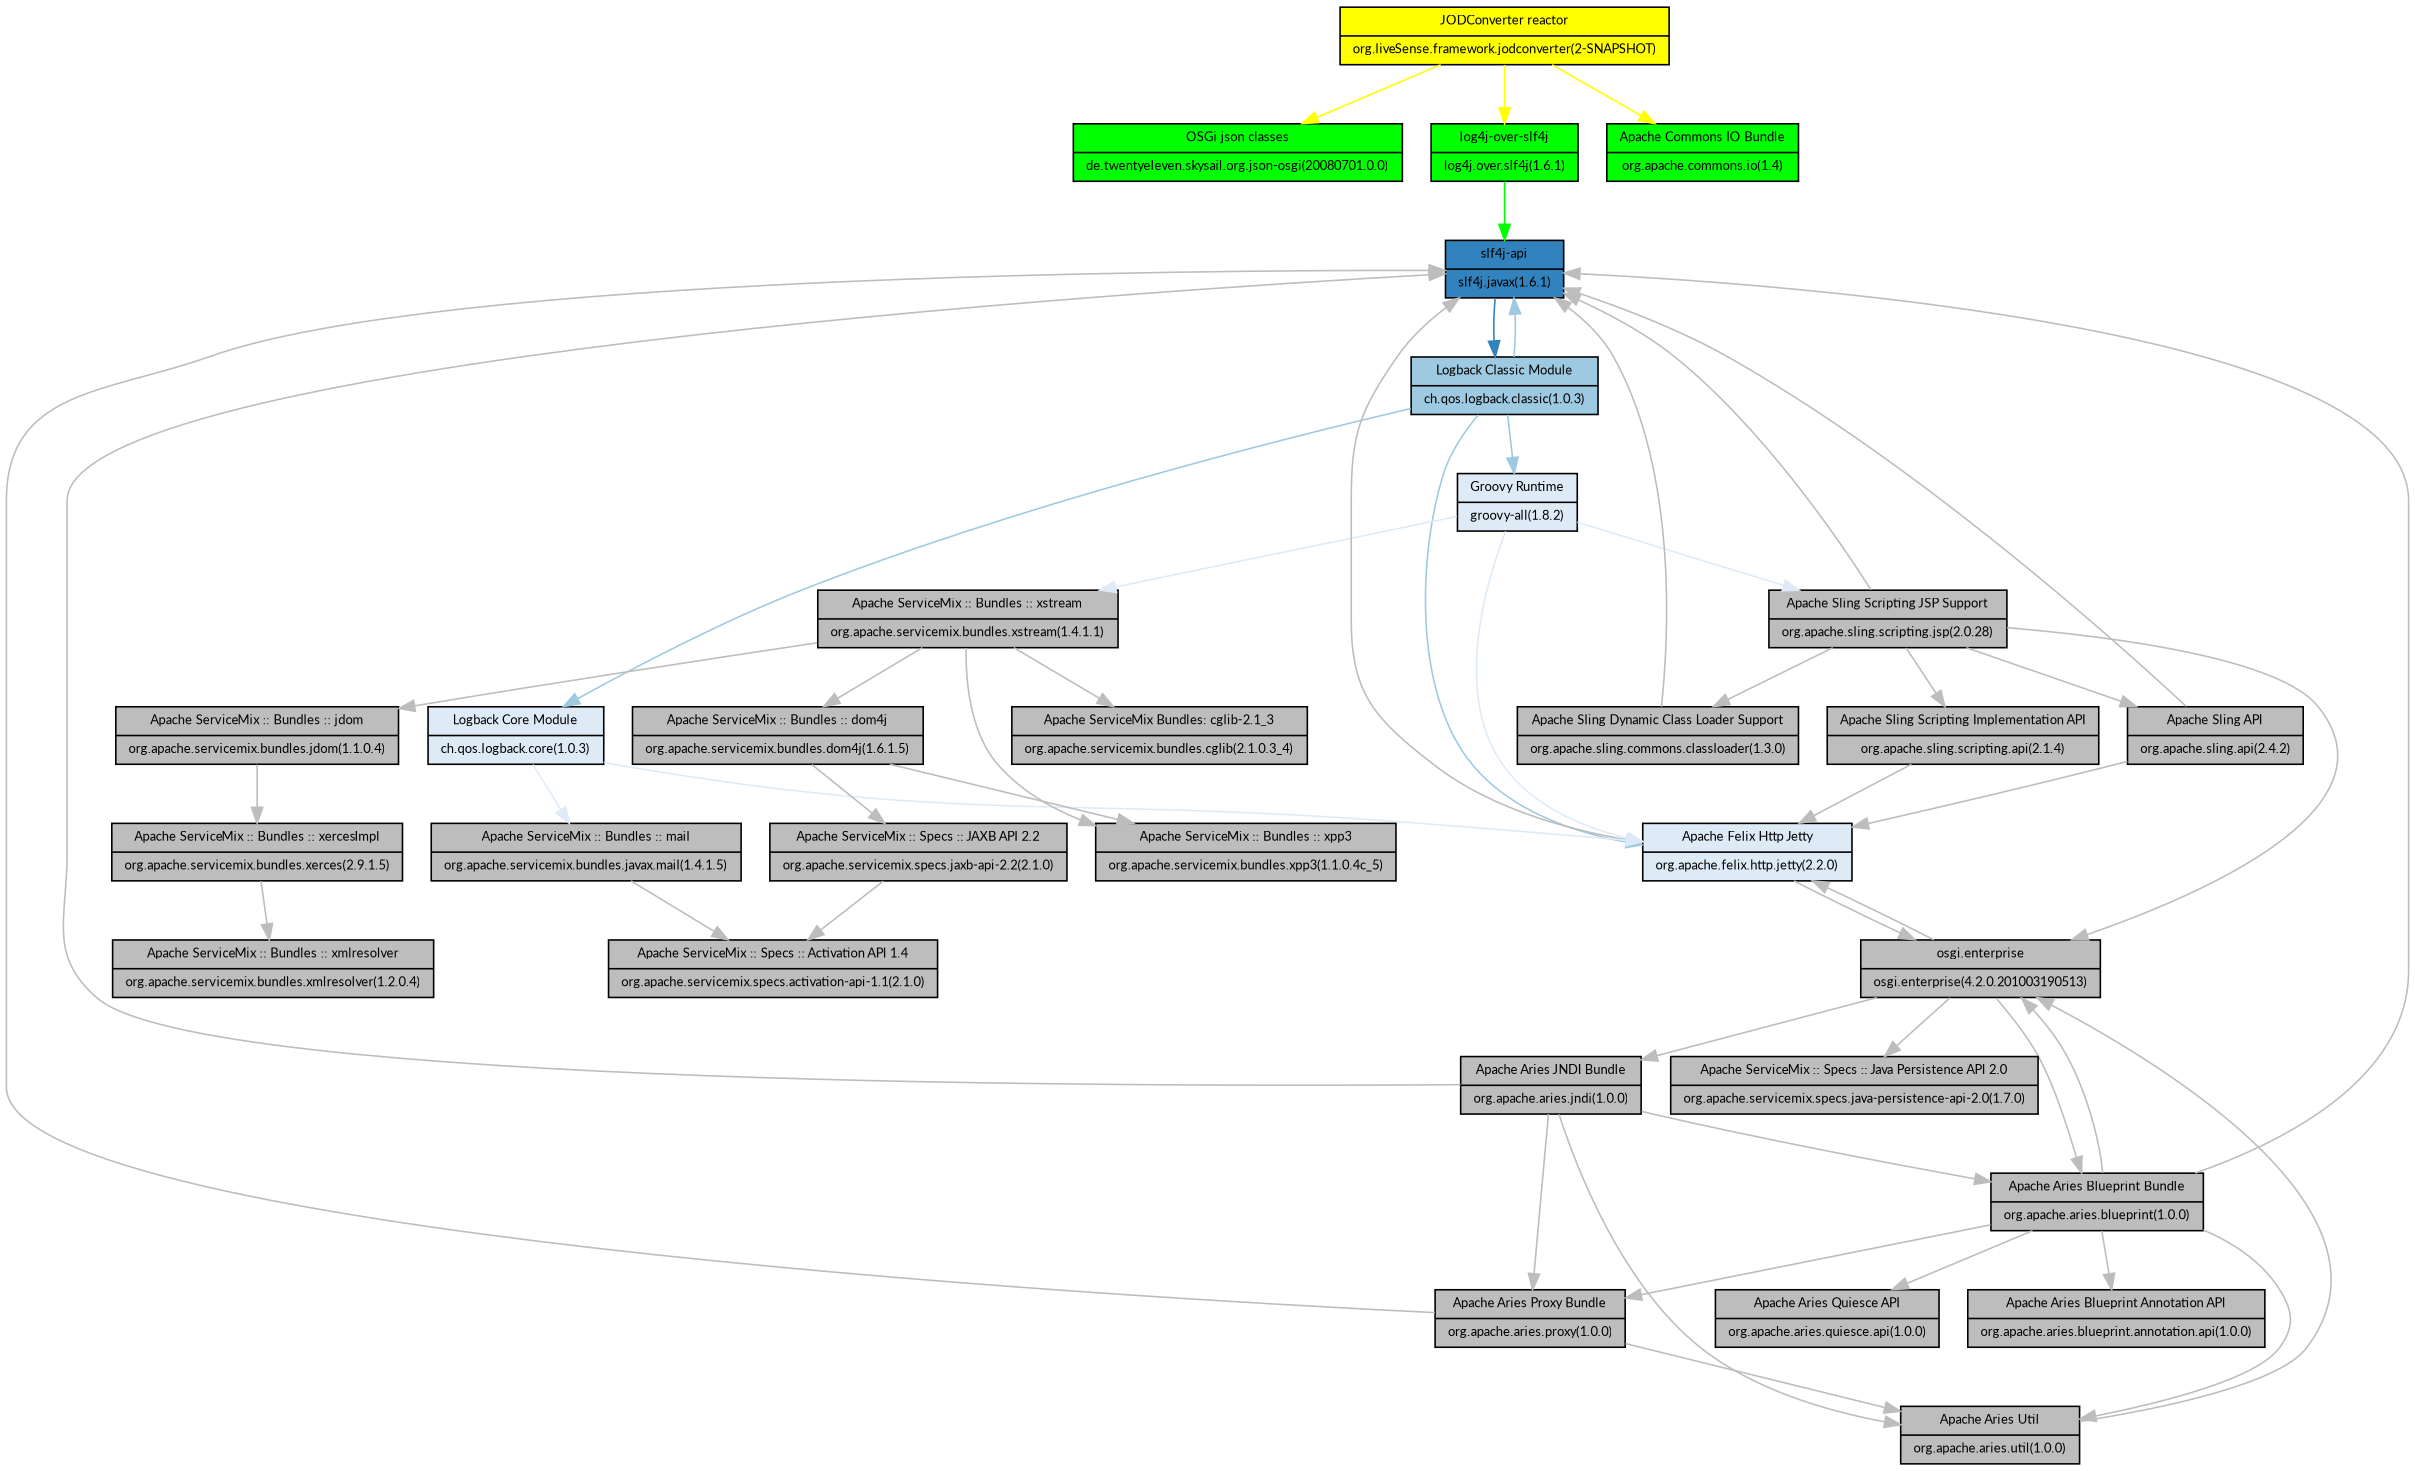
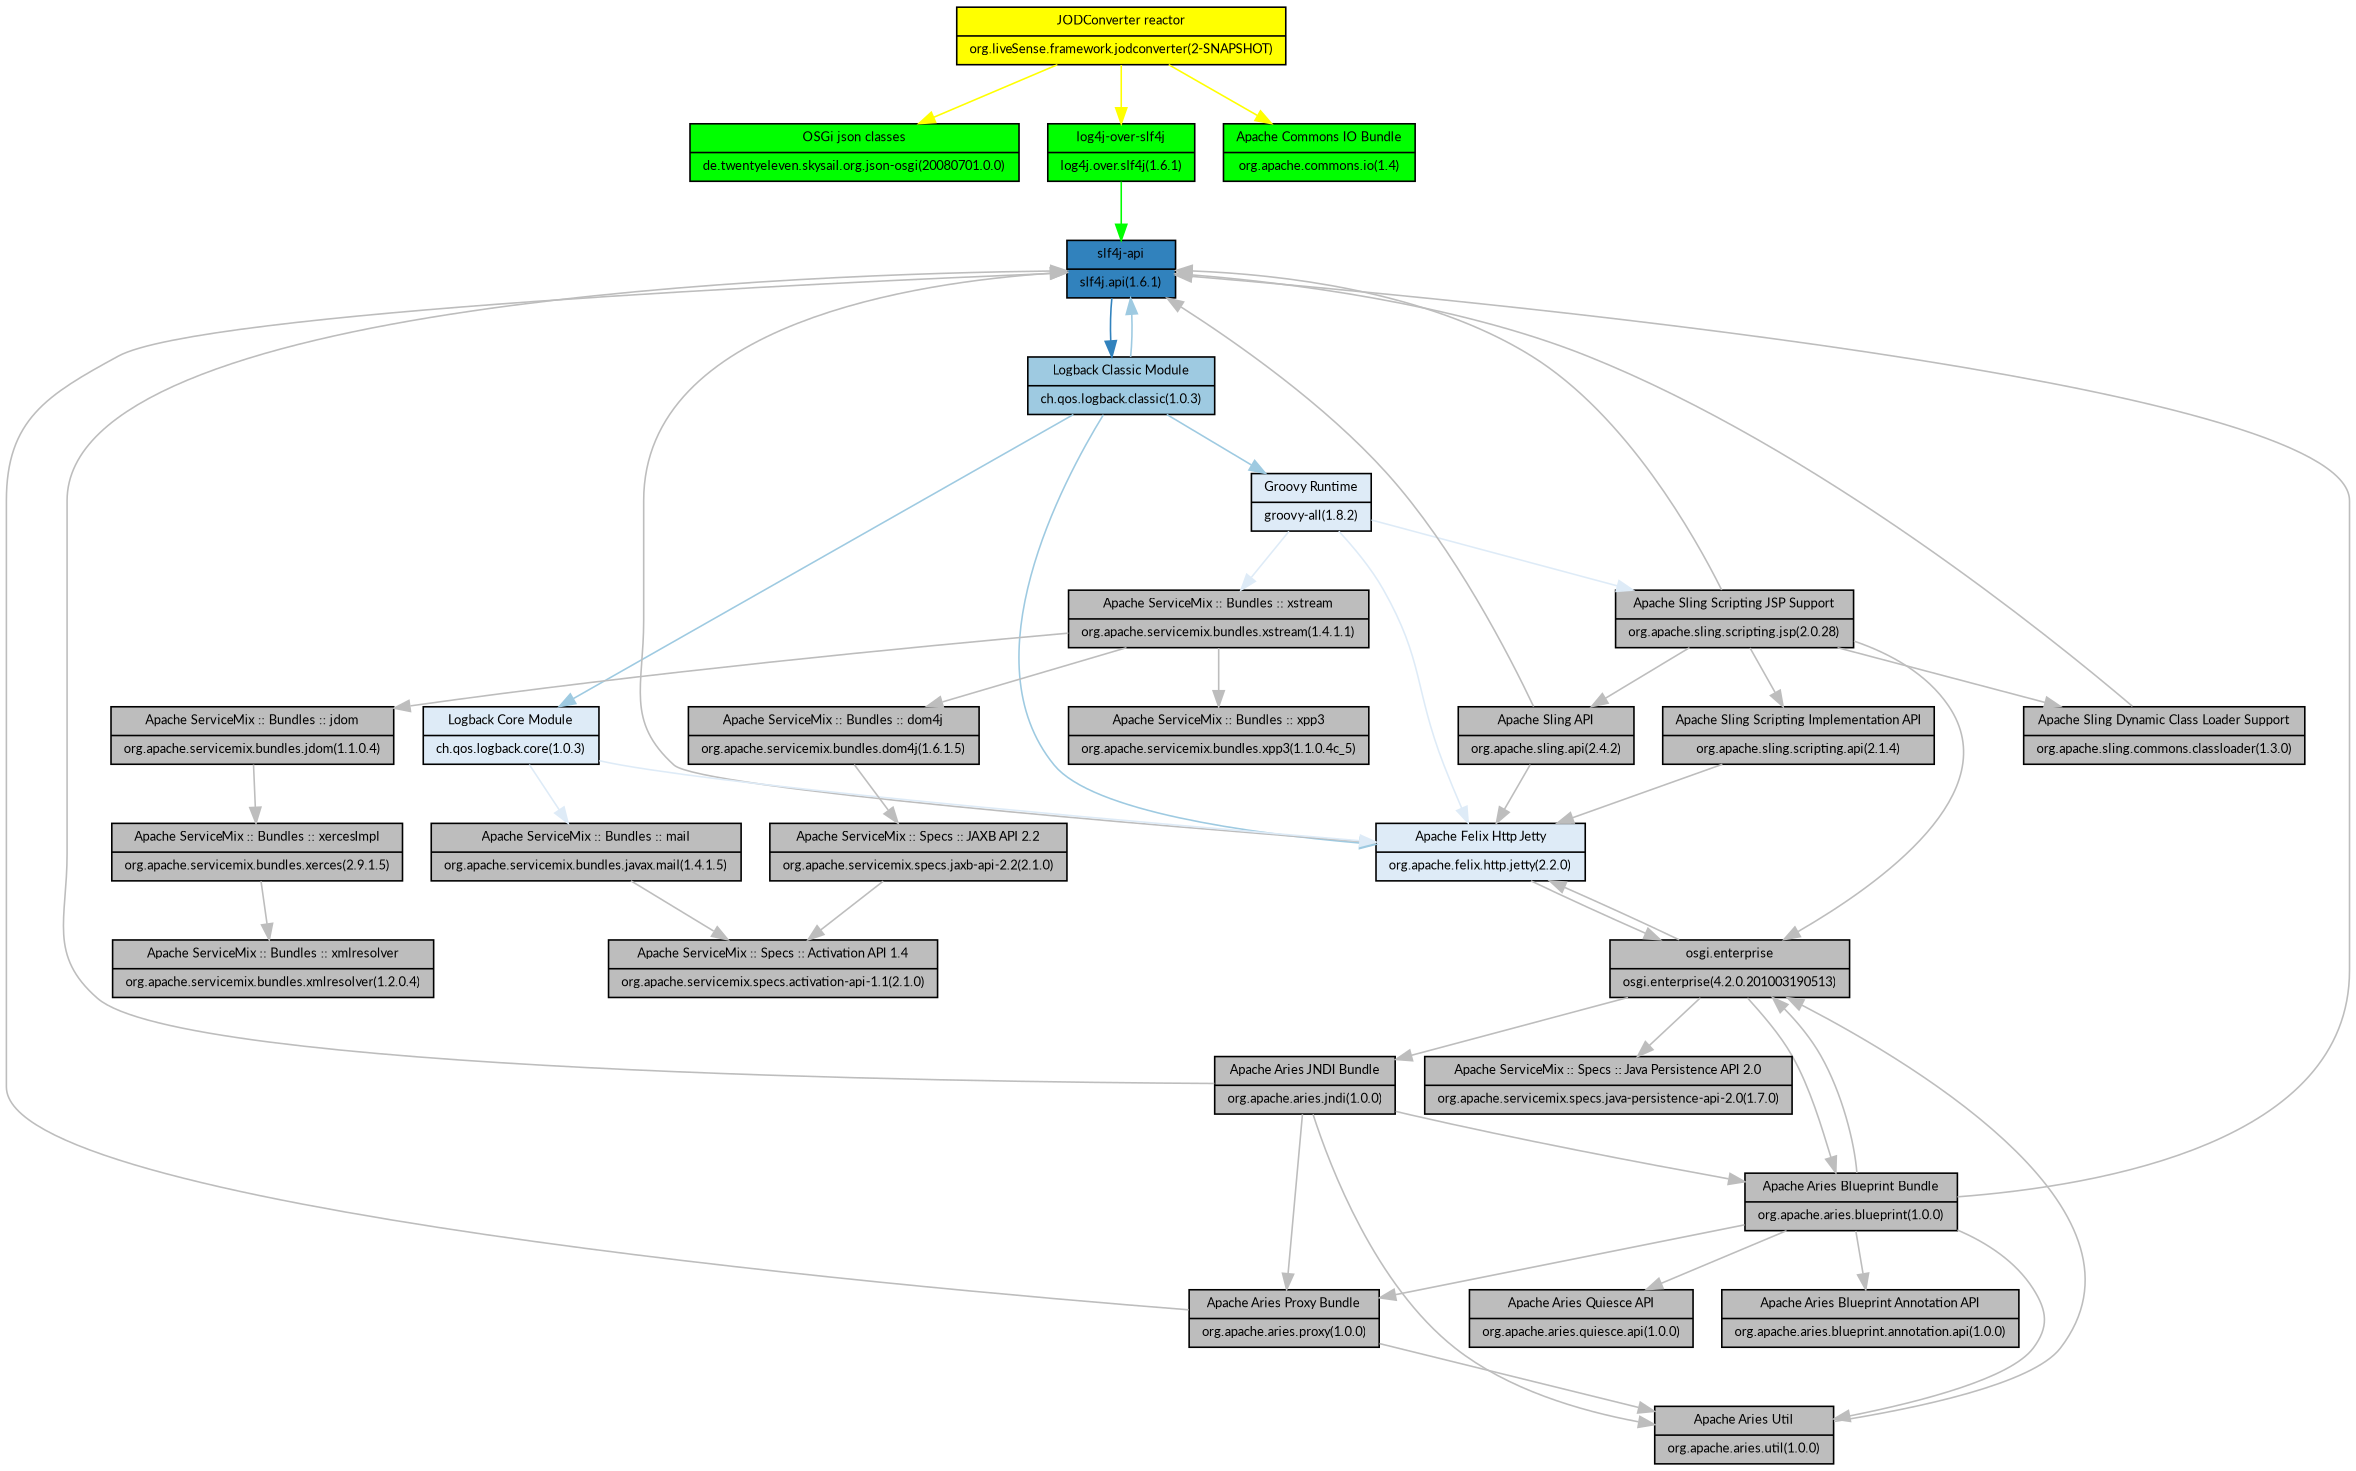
(1505, 283) -> (1121, 283)
(1160, 736) -> none
(1004, 792) -> none
